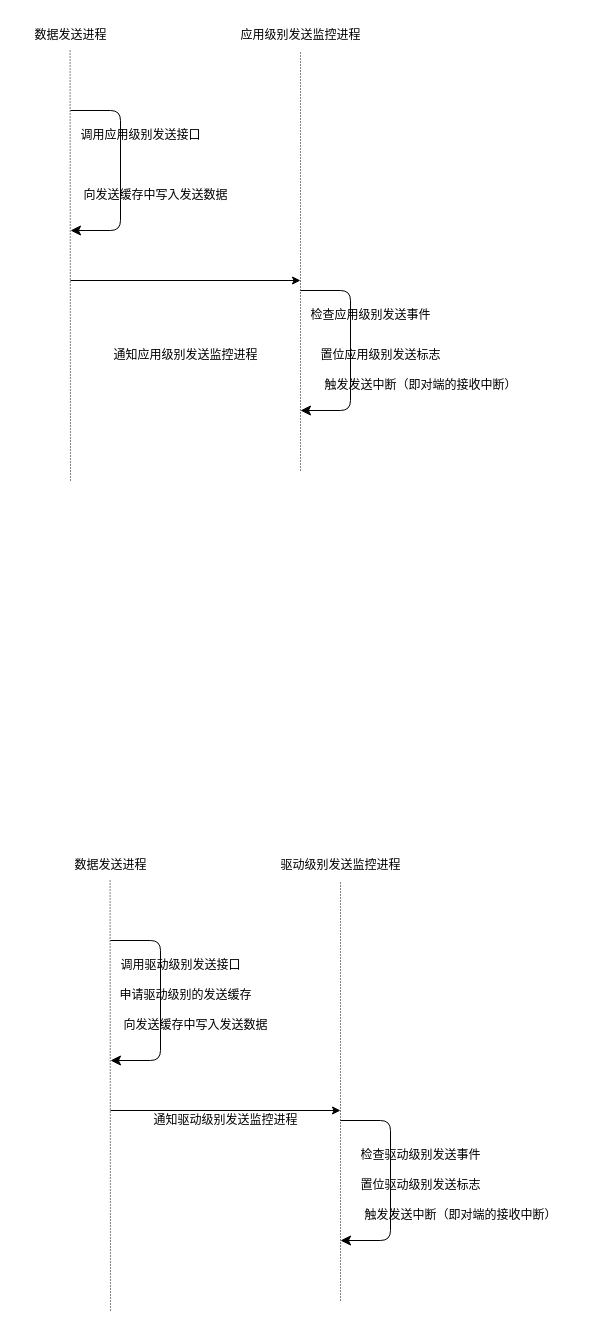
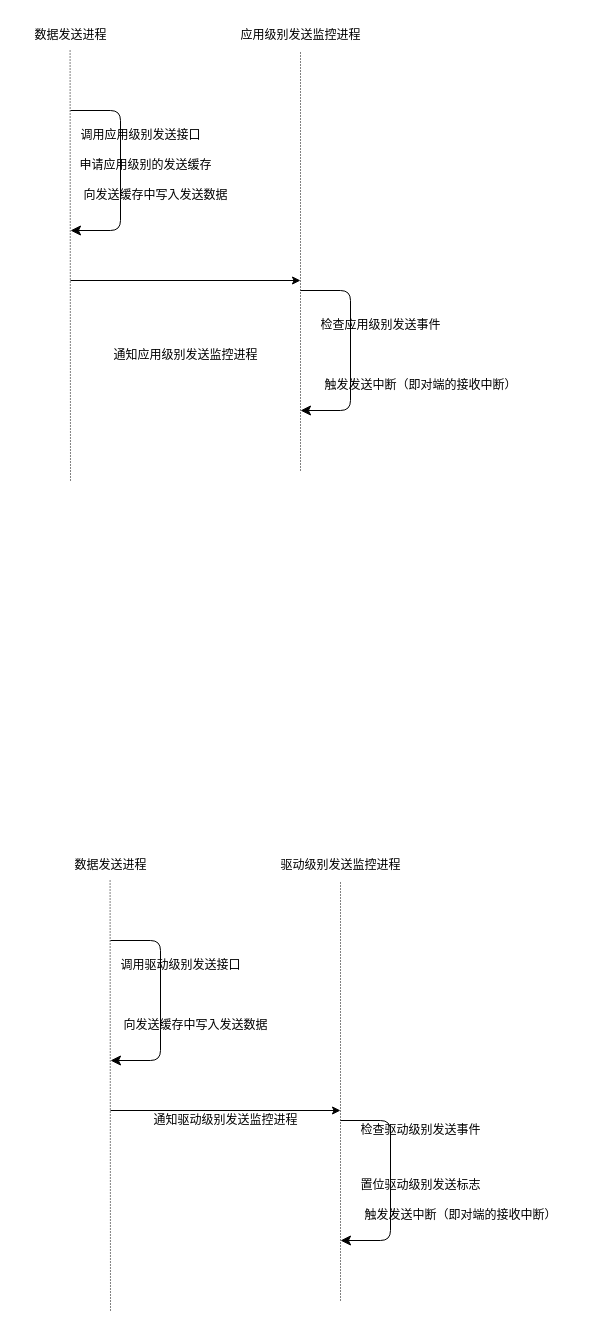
none -> (146, 166)
(371, 316) -> (381, 326)
(381, 356) -> none
(186, 996) -> none
(421, 1156) -> (421, 1131)
